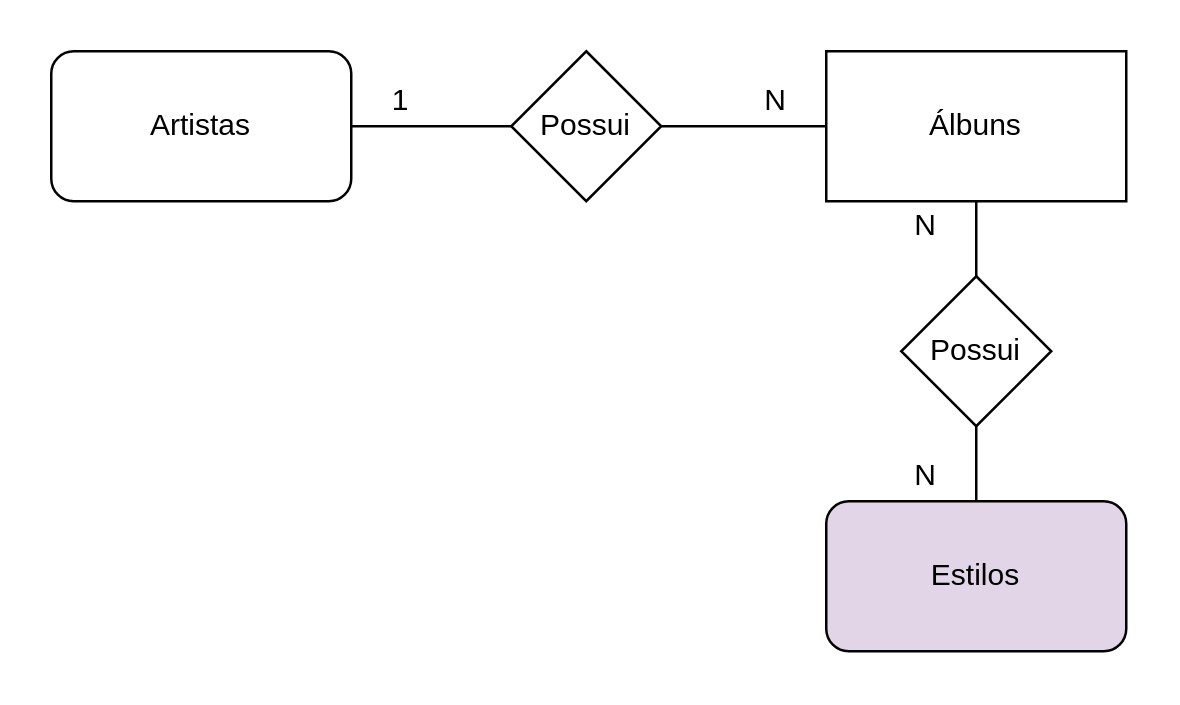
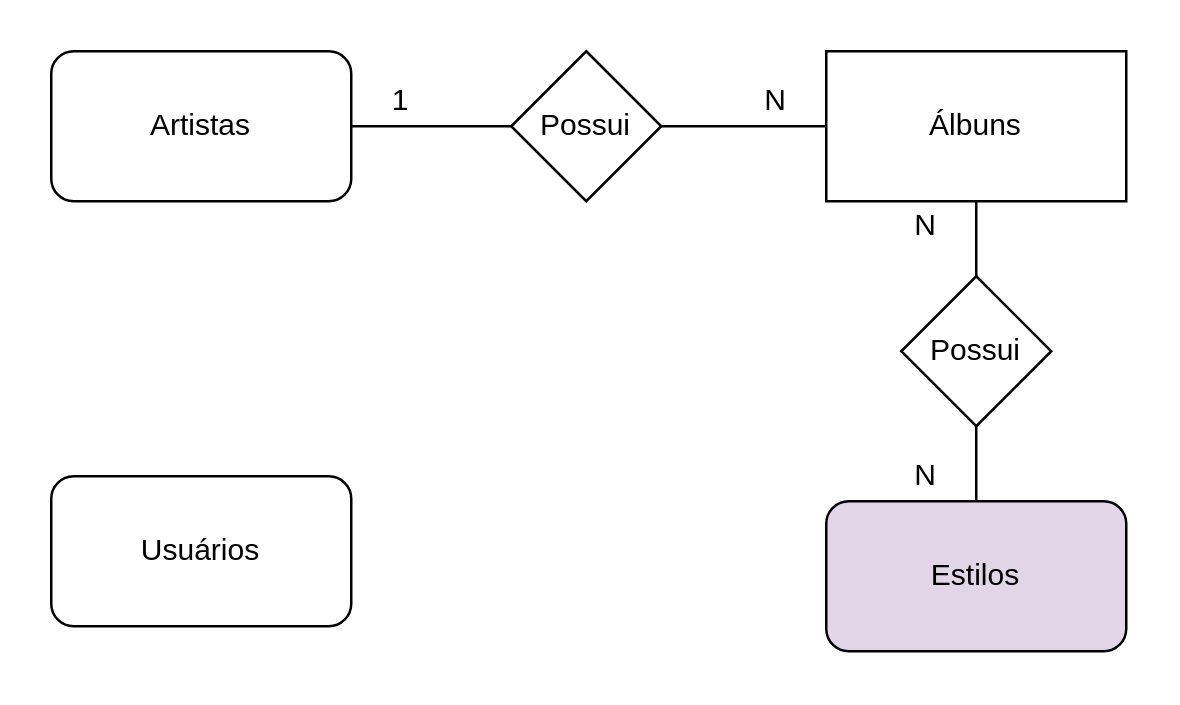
none -> (201, 551)
